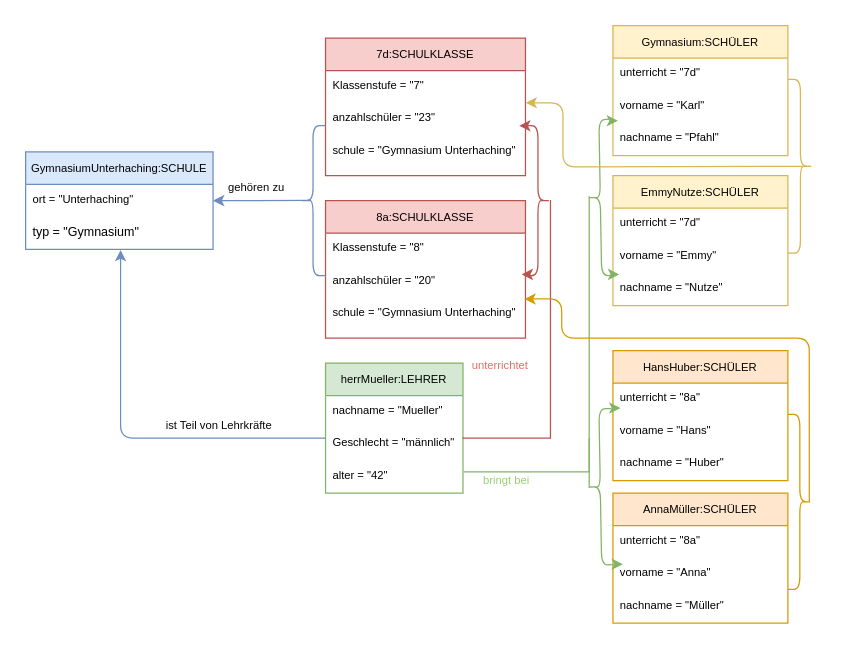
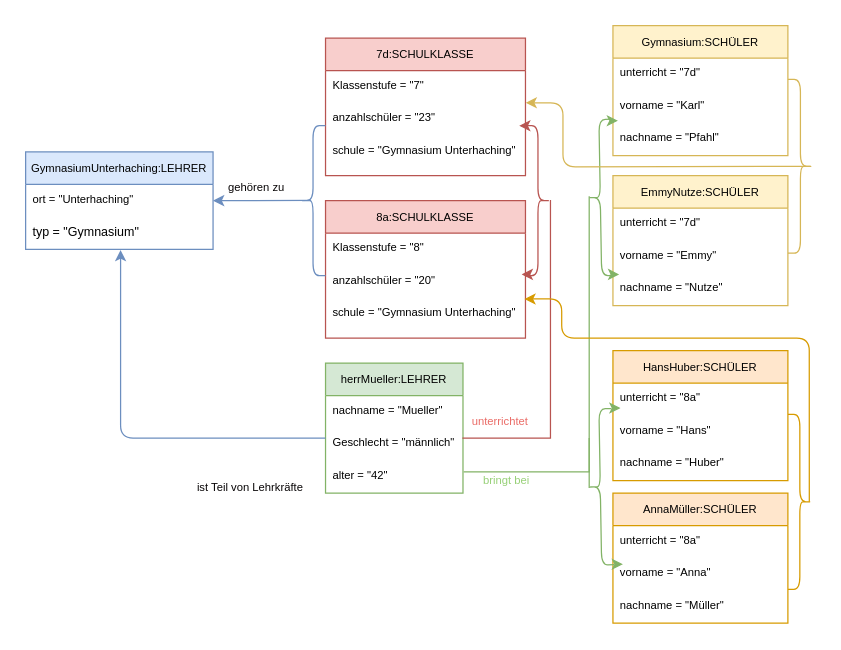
(119, 168) -> (119, 168)
(501, 365) -> (501, 421)
(219, 426) -> (251, 488)
